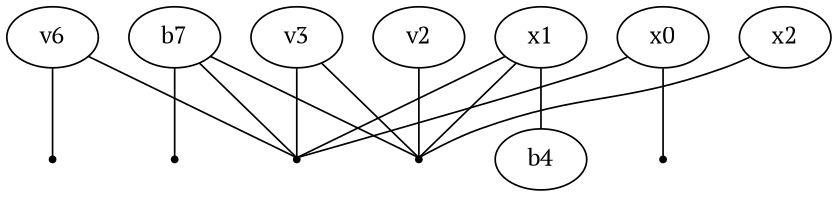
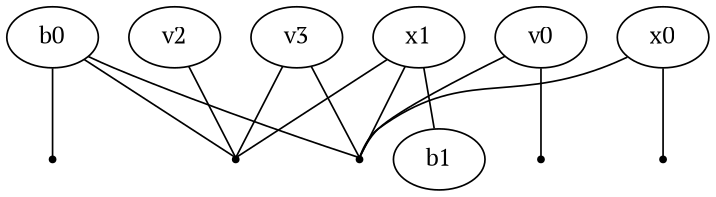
(53, 37) -> (541, 37)
(175, 37) -> (53, 37)
(785, 37) -> none
(541, 159) -> (439, 159)
